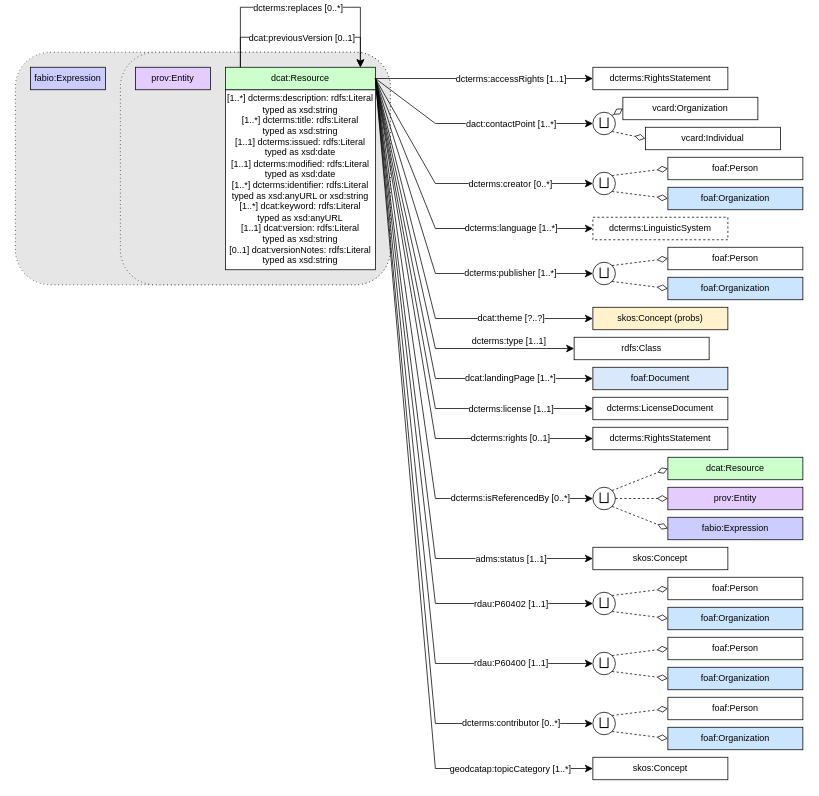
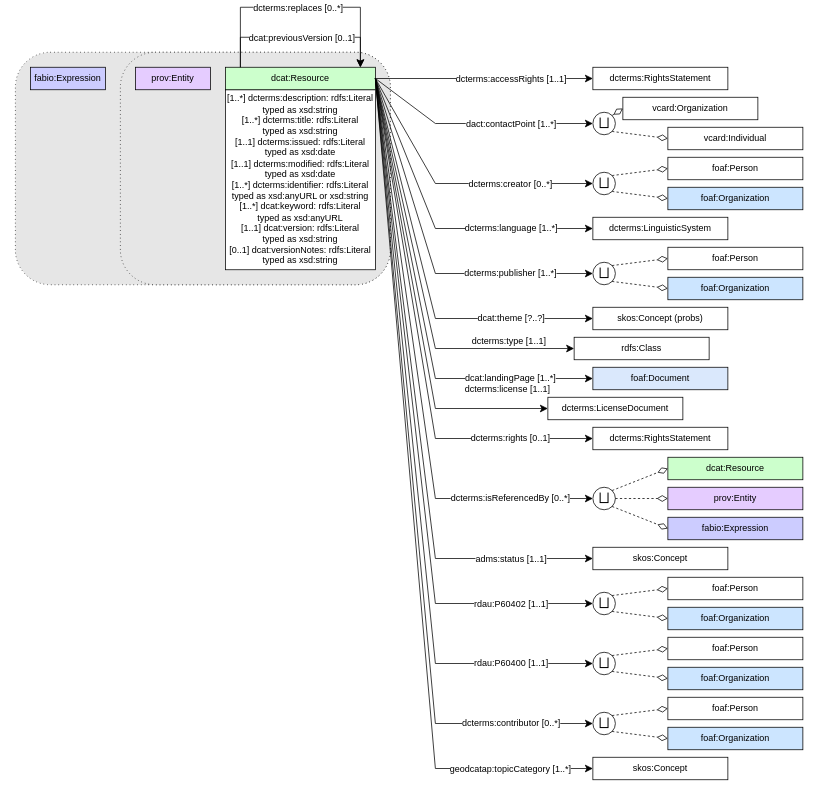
(713, 138) -> (735, 138)
(660, 228) -> (660, 228)
(660, 318) -> (660, 318)
(660, 408) -> (615, 408)
